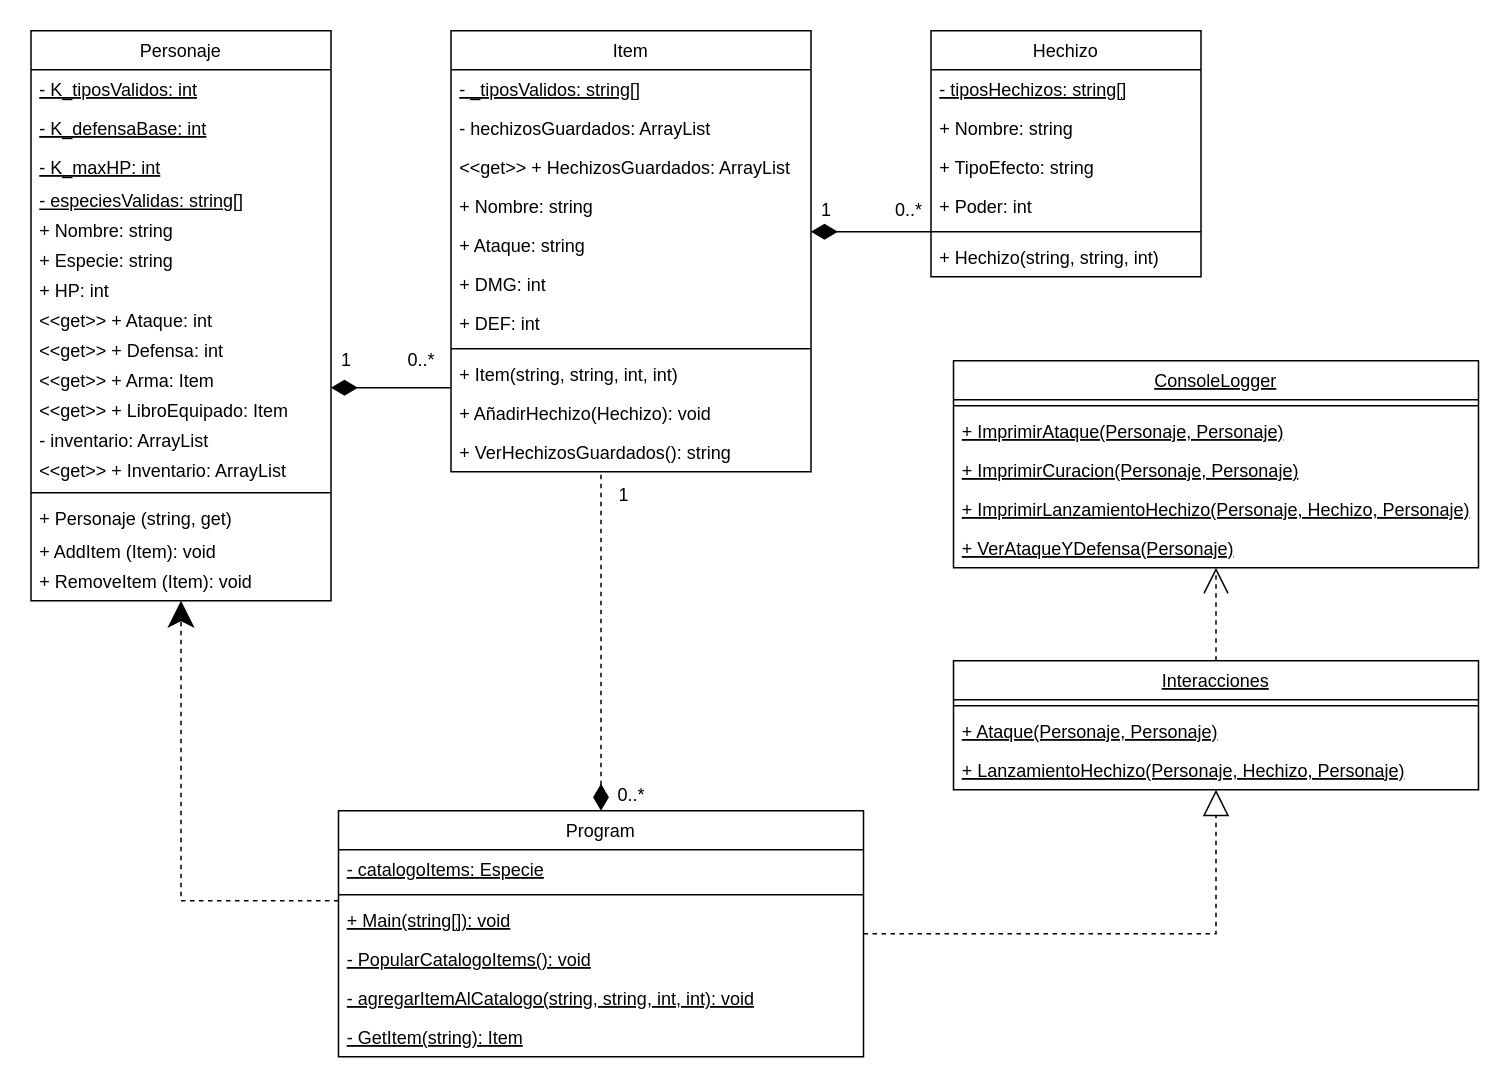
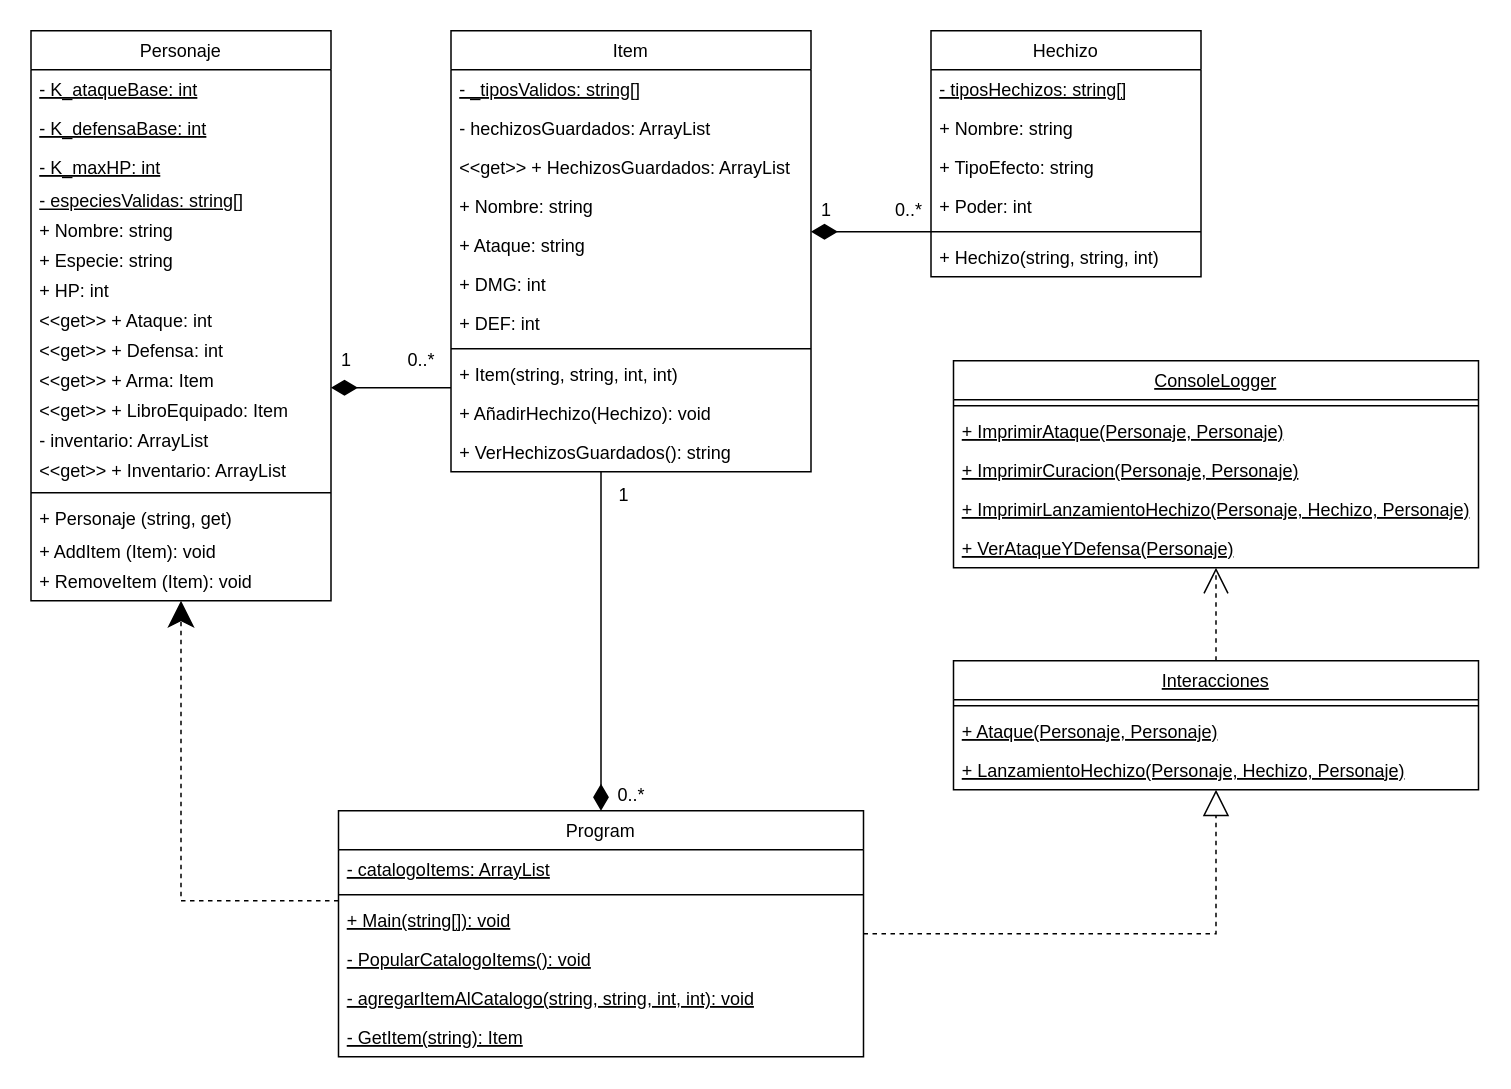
(128, 90) -> (125, 90)
(601, 628) -> (601, 628)
(456, 870) -> (466, 870)
